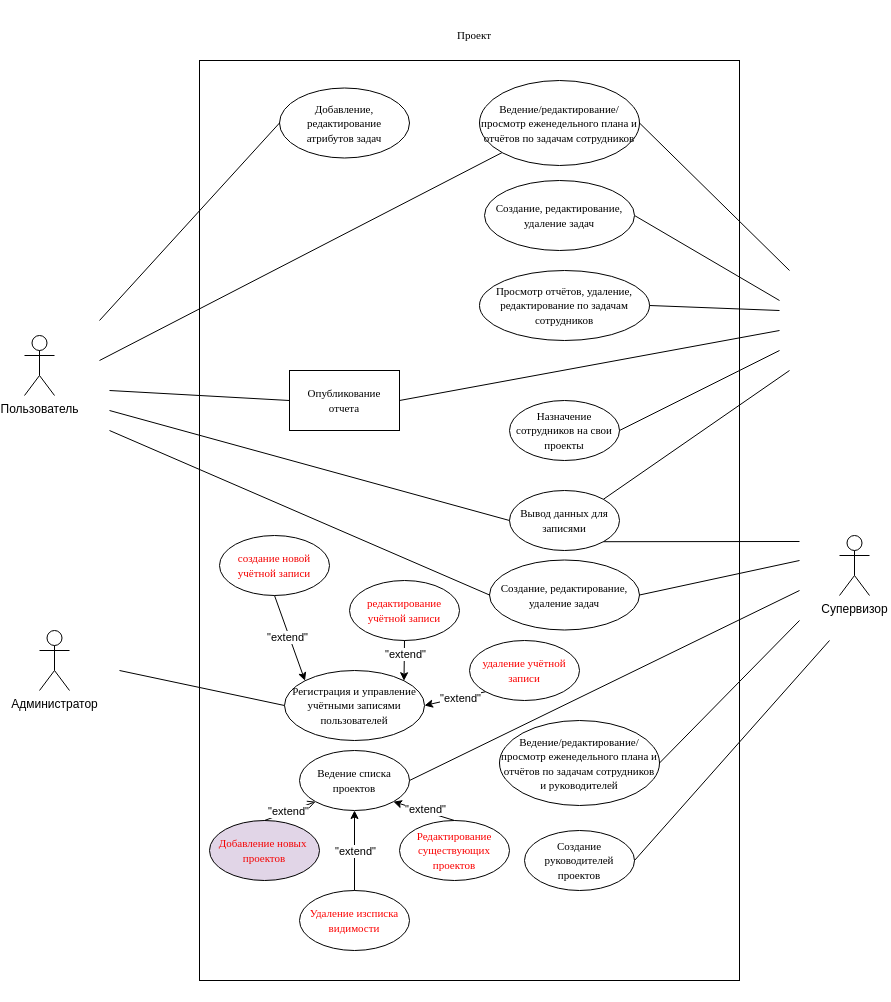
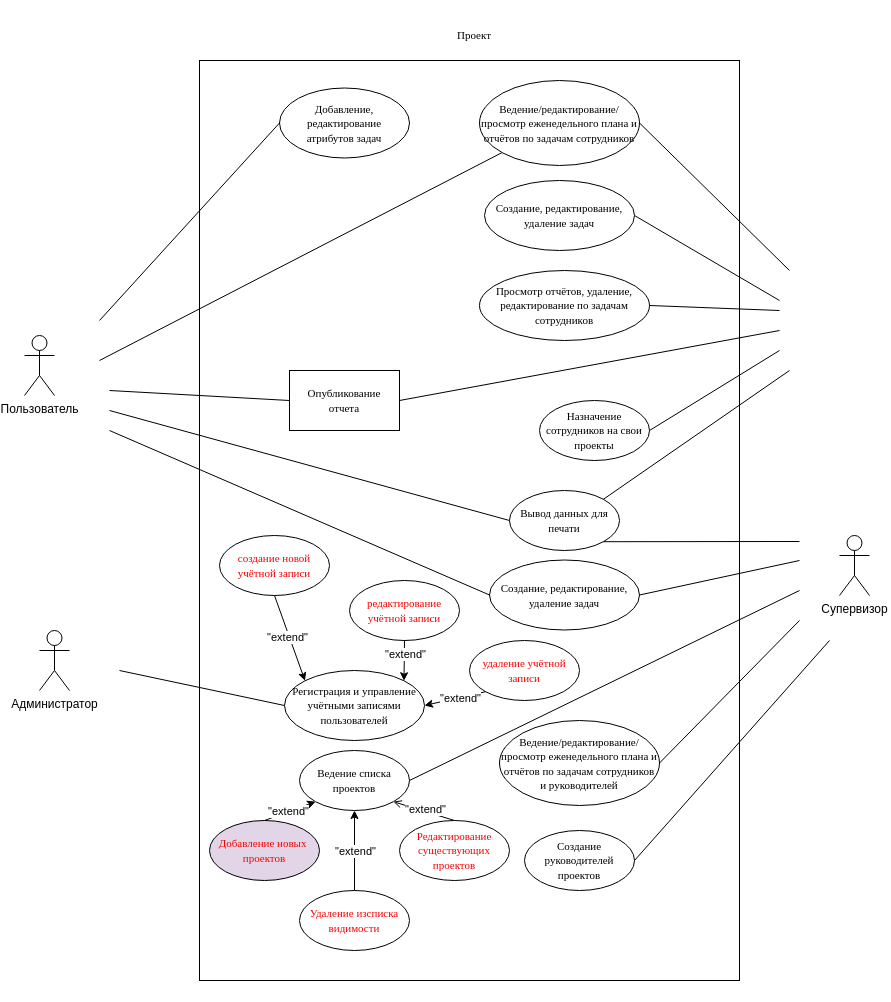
(565, 431) -> (595, 431)
(565, 521) -> (565, 521)
(310, 804) -> (308, 805)
(401, 804) -> (399, 804)
